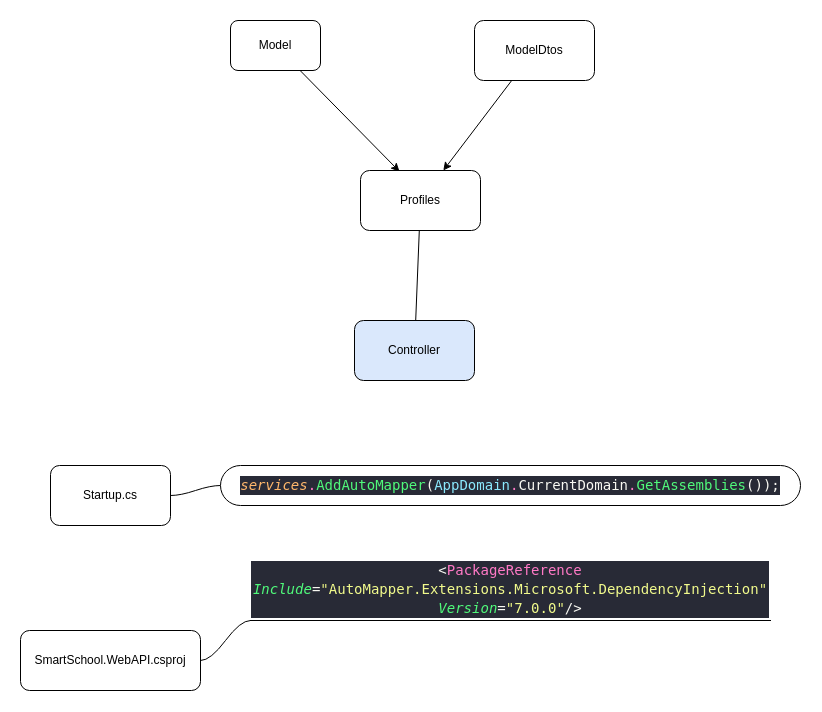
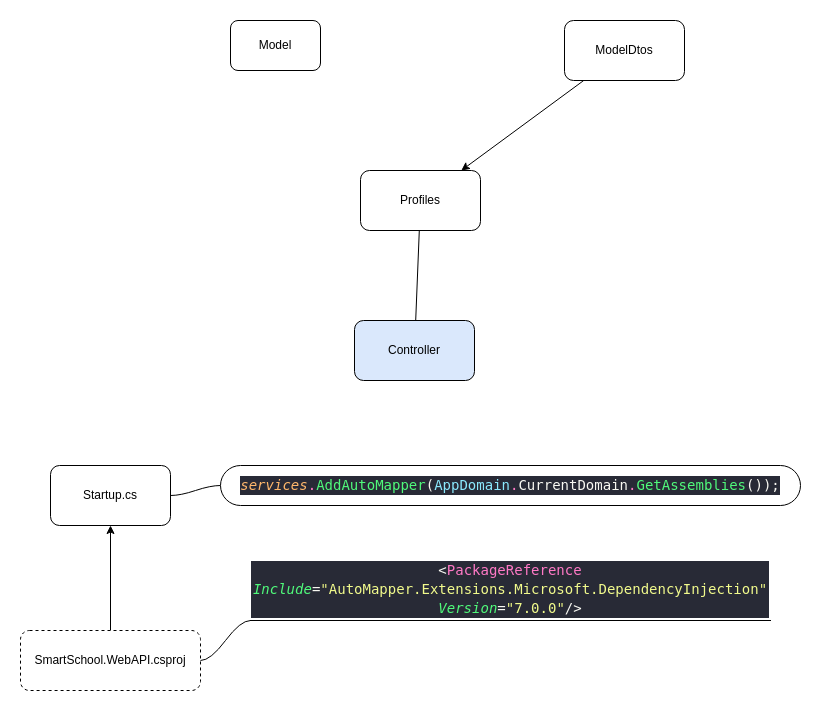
(535, 51) -> (625, 51)
(347, 118) -> none
none -> (111, 581)
(111, 661) -> (111, 661)
